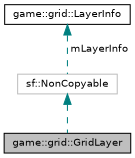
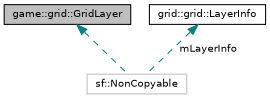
(67, 15) -> (208, 15)
(67, 119) -> (106, 53)
